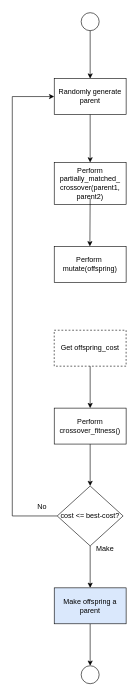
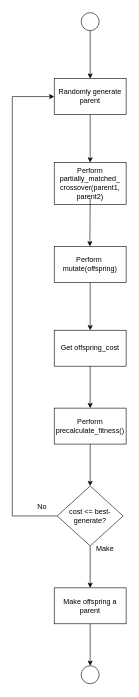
none -> (90, 324)
(90, 348) -> (90, 348)
(90, 426) -> (90, 426)
(90, 516) -> (90, 516)
(90, 606) -> (90, 606)
